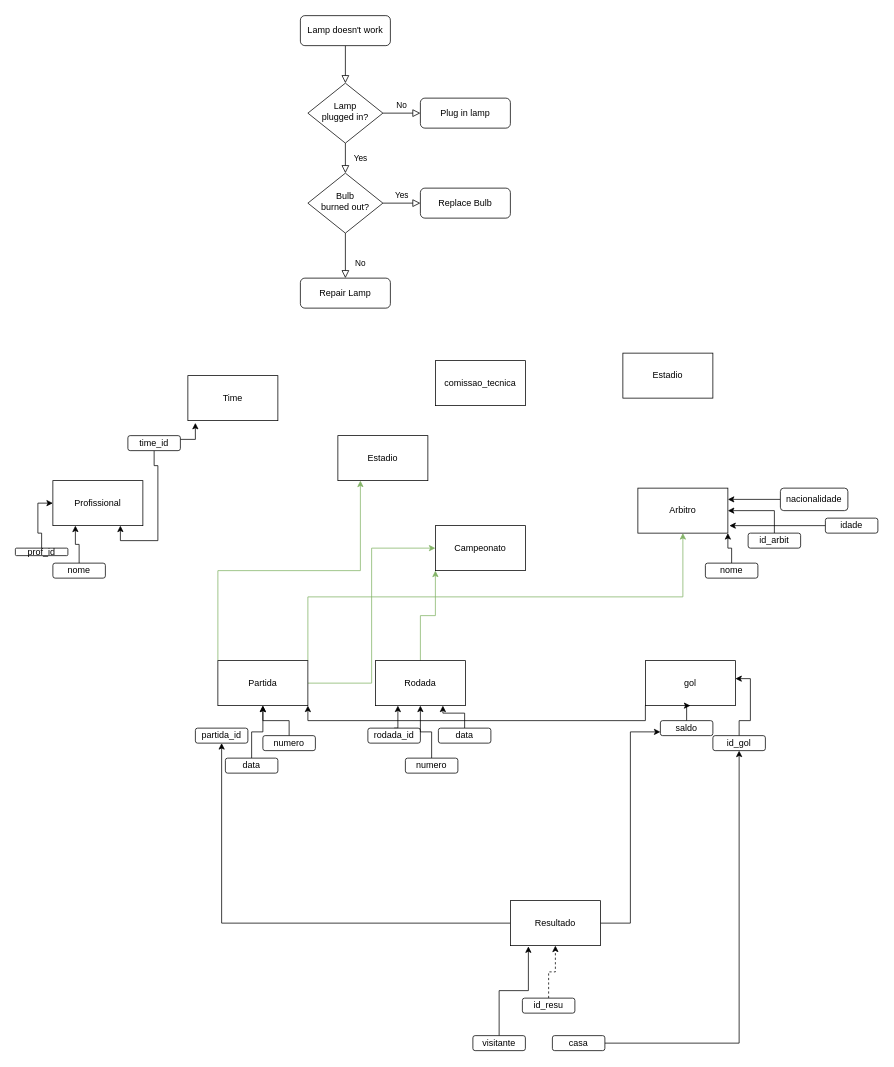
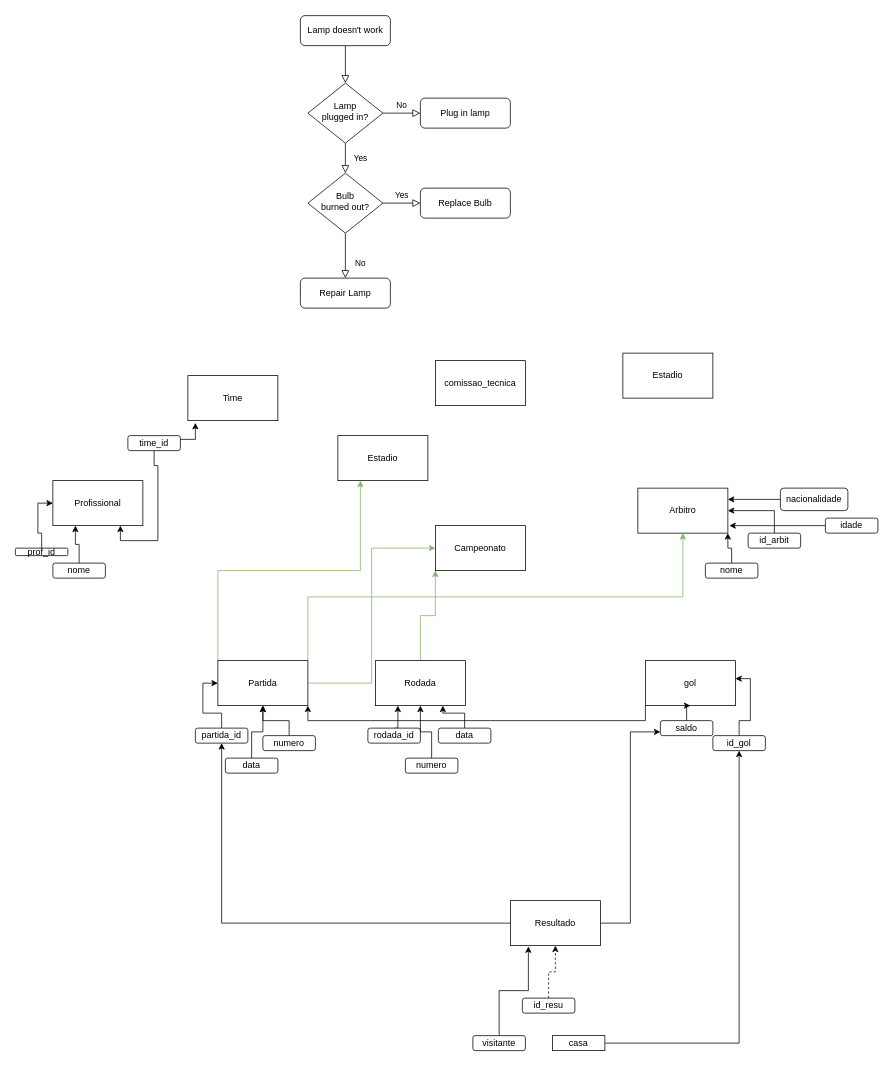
none -> (222, 720)
(579, 1043) -> (579, 1043)
